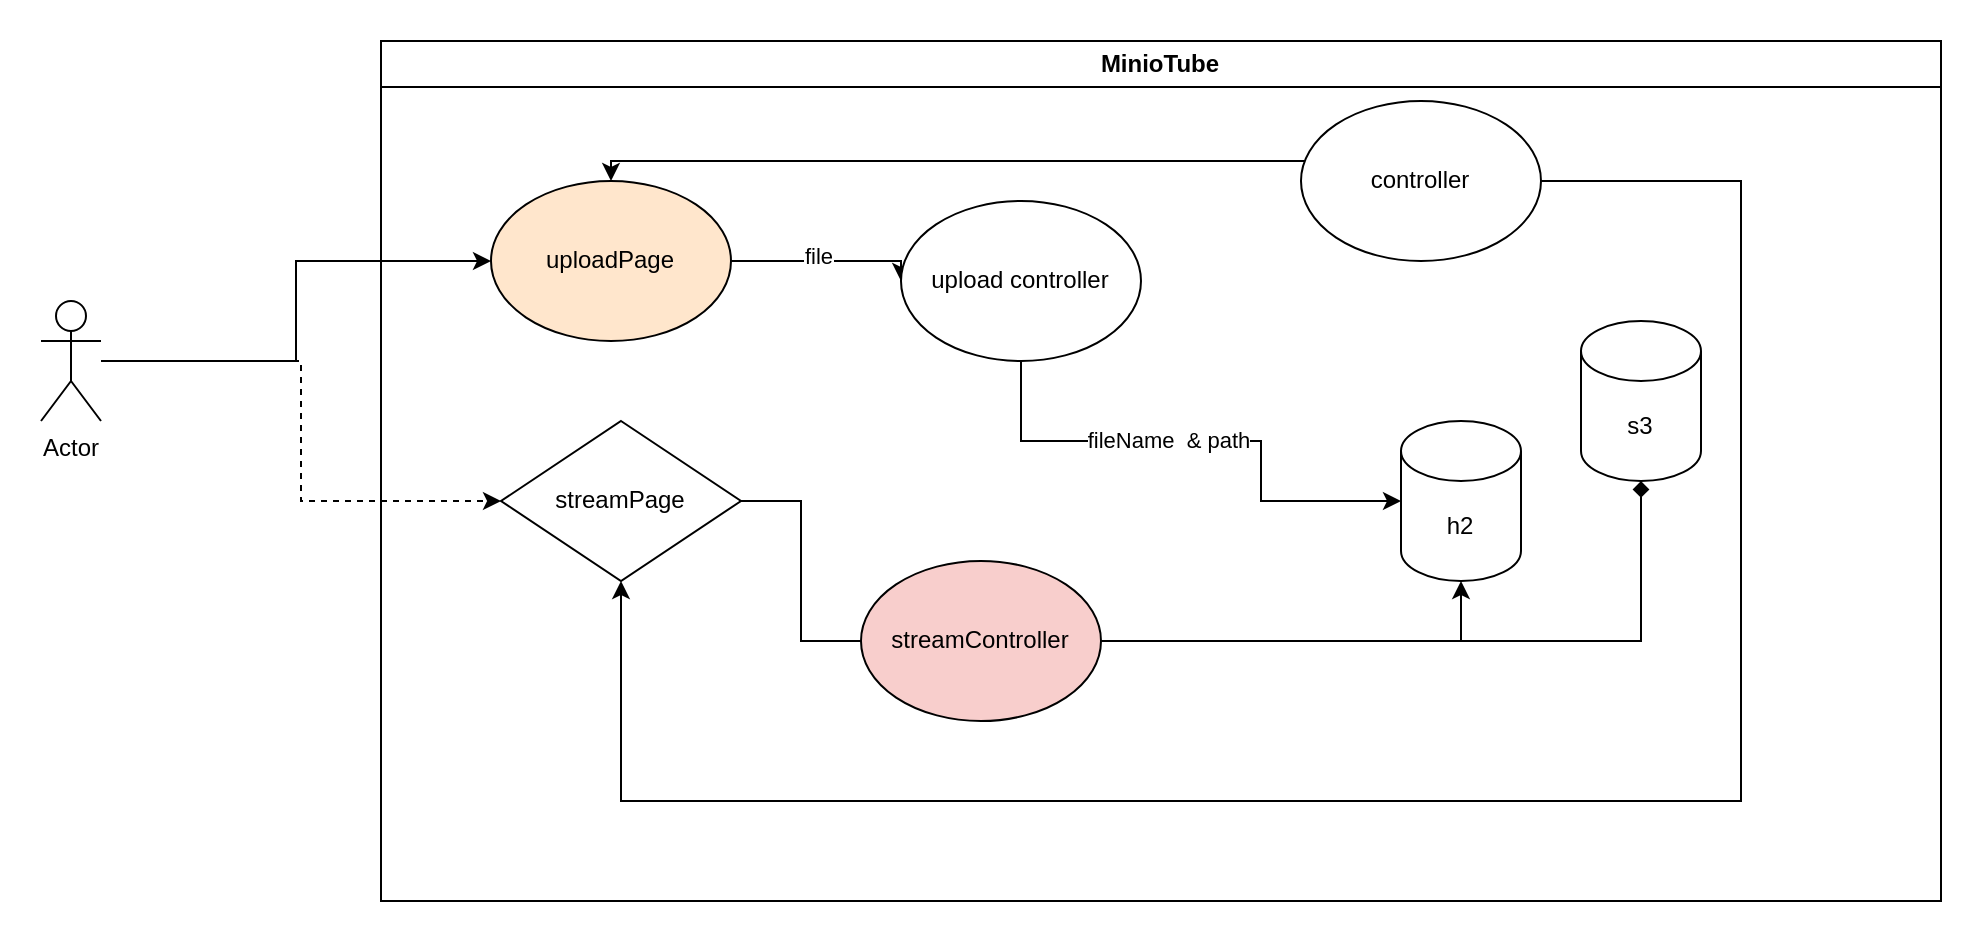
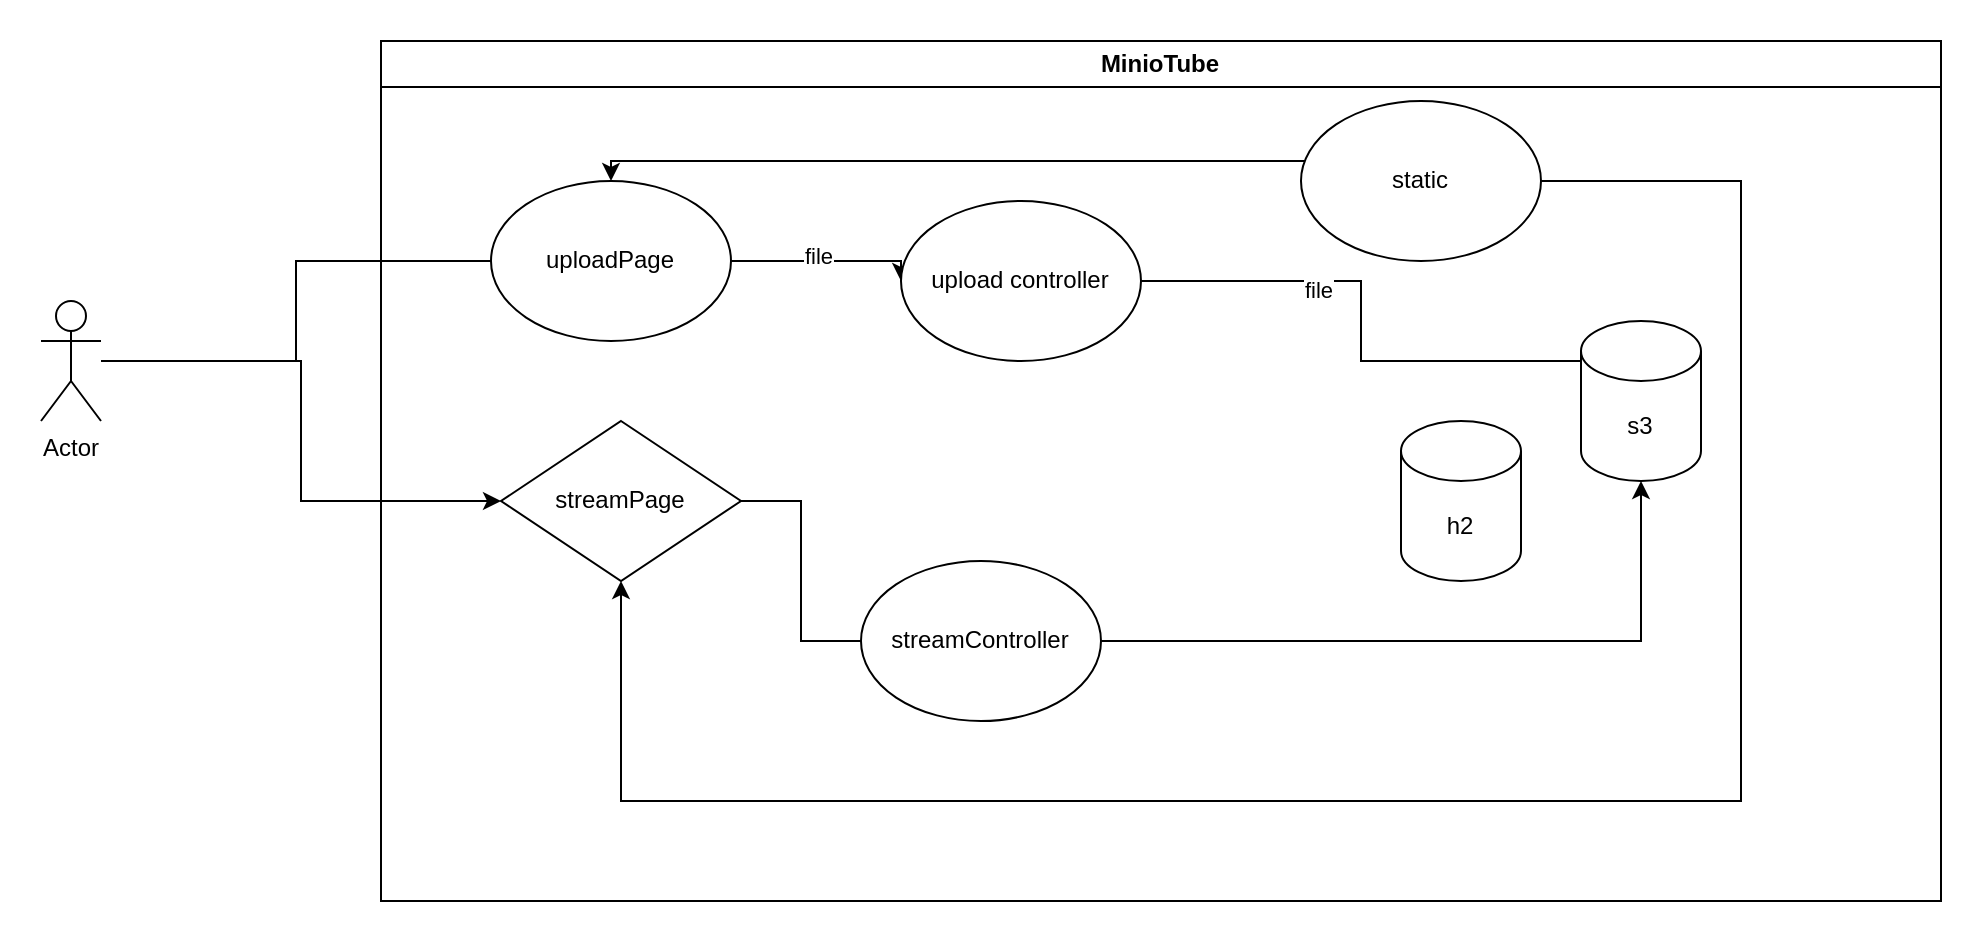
(1421, 181) -> (1421, 181)
(476, 261) -> (481, 261)
(611, 261) -> (611, 261)
none -> (1416, 361)
(1261, 497) -> none
(1641, 497) -> (1641, 496)
(322, 501) -> (322, 501)
(1461, 616) -> none
(981, 641) -> (981, 641)
